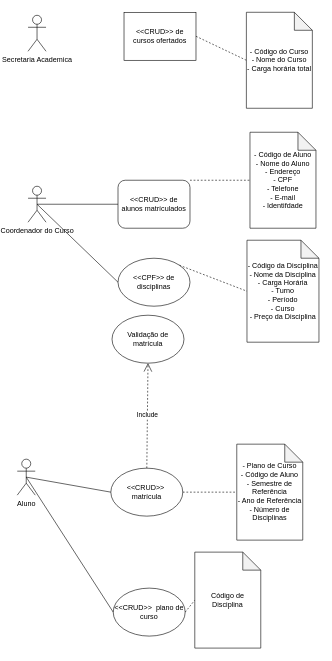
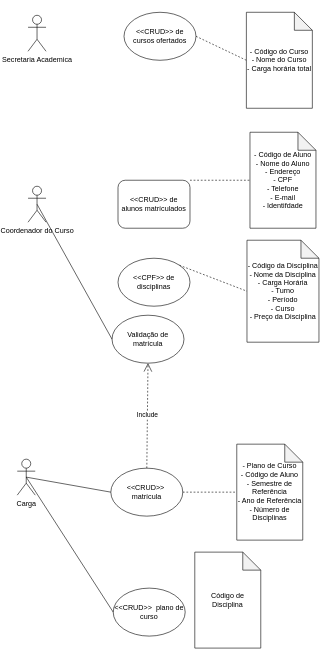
(160, 36) -> (160, 36)
(80, 204) -> none
(79, 245) -> none
none -> (76, 275)
(26, 504) -> (26, 504)
(190, 607) -> none
